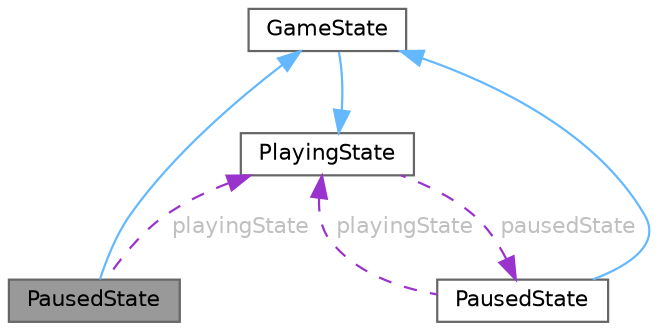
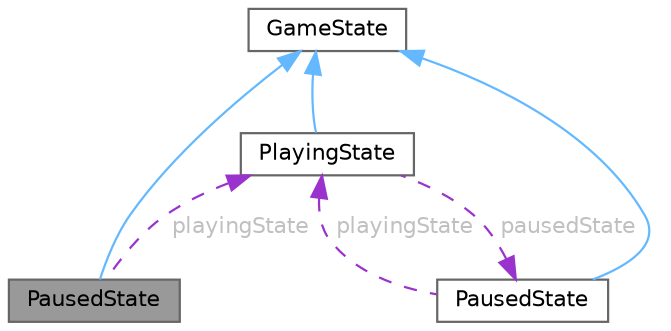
(342, 81) -> (313, 103)
